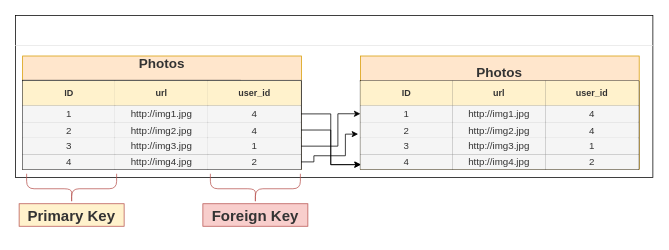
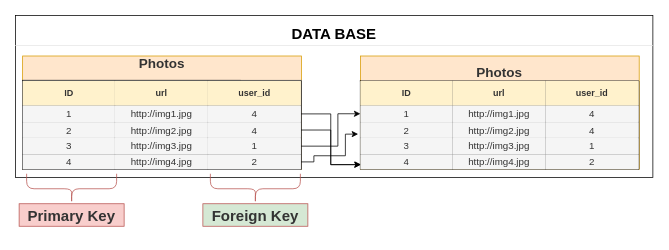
none -> (334, 33)
(72, 215) -> (72, 215)
(255, 215) -> (255, 215)
